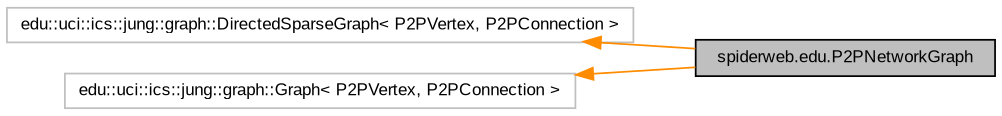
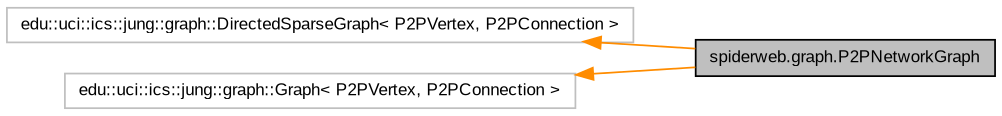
(845, 58) -> (845, 58)
